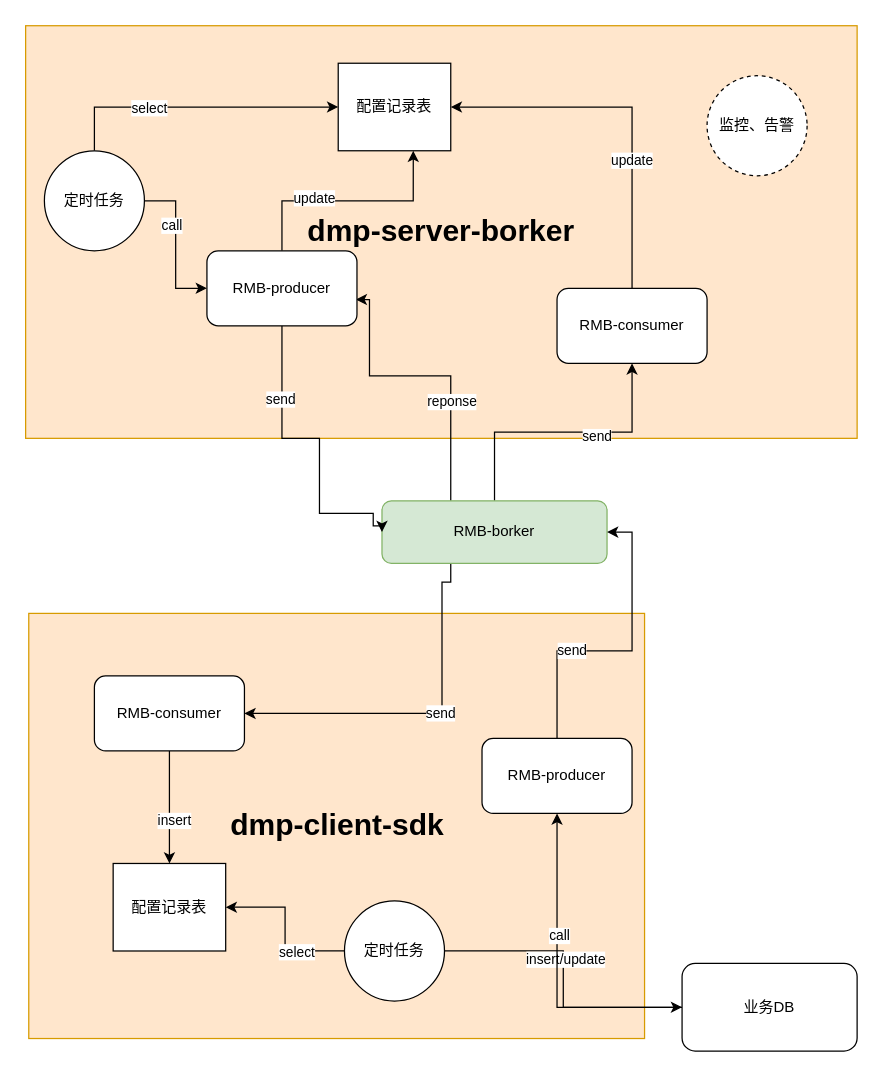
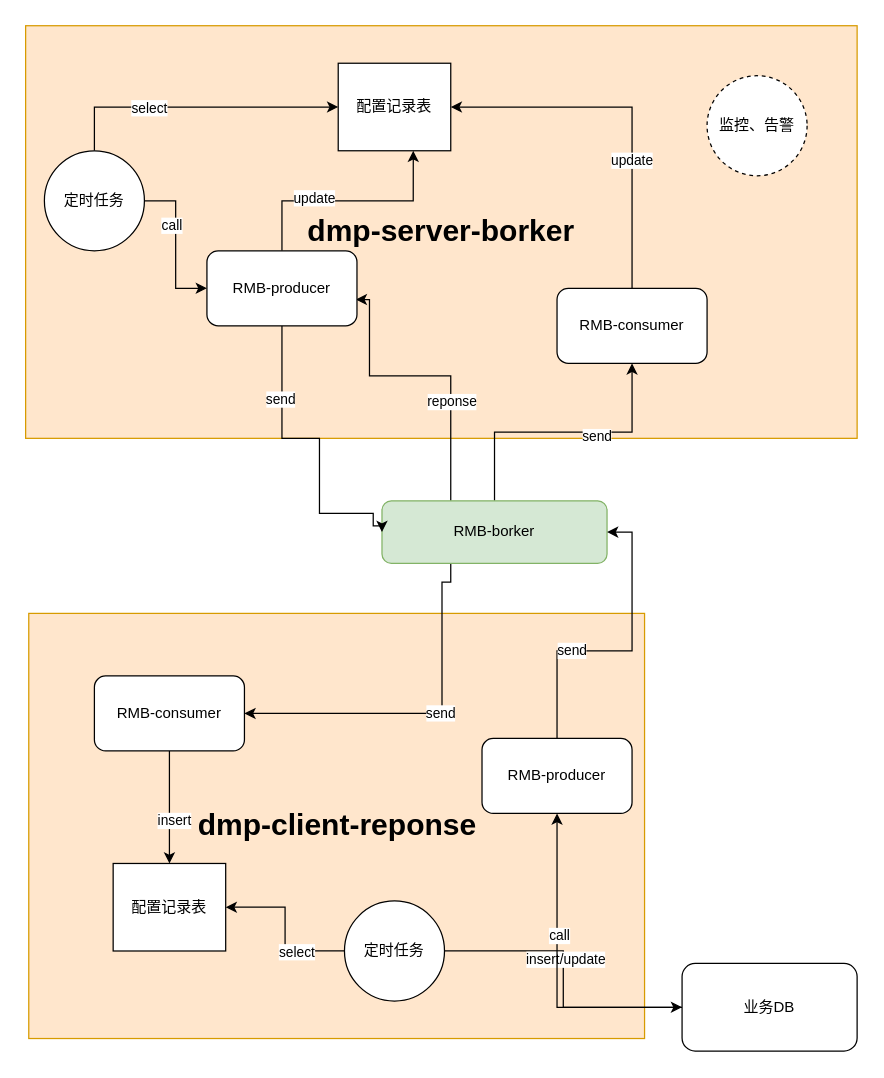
(338, 826) -> (338, 826)
